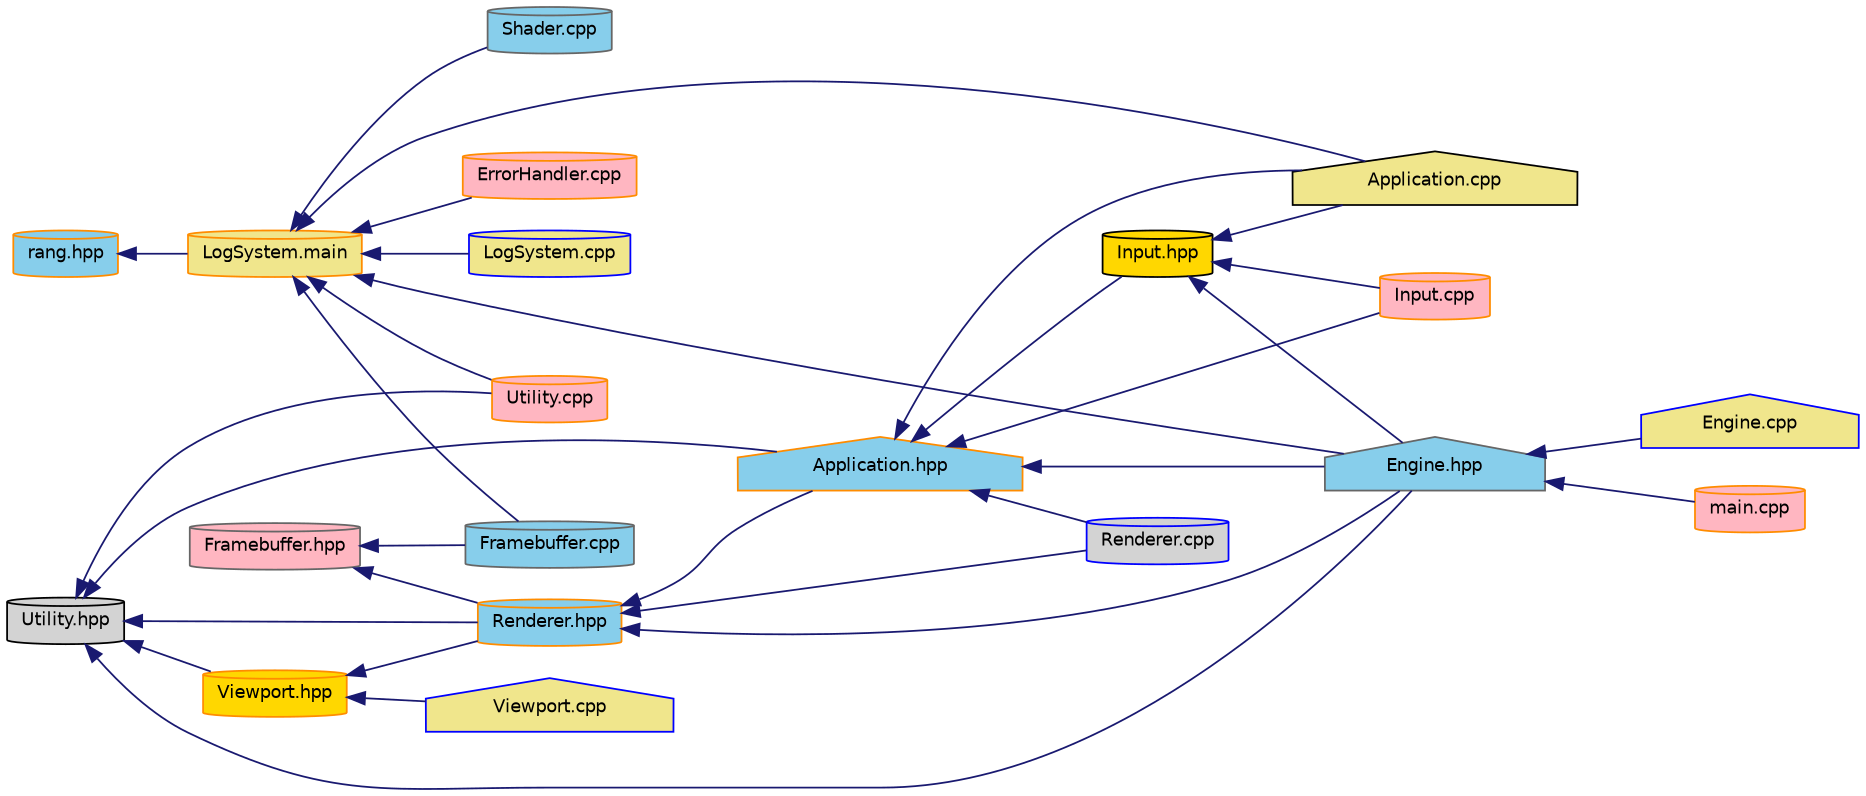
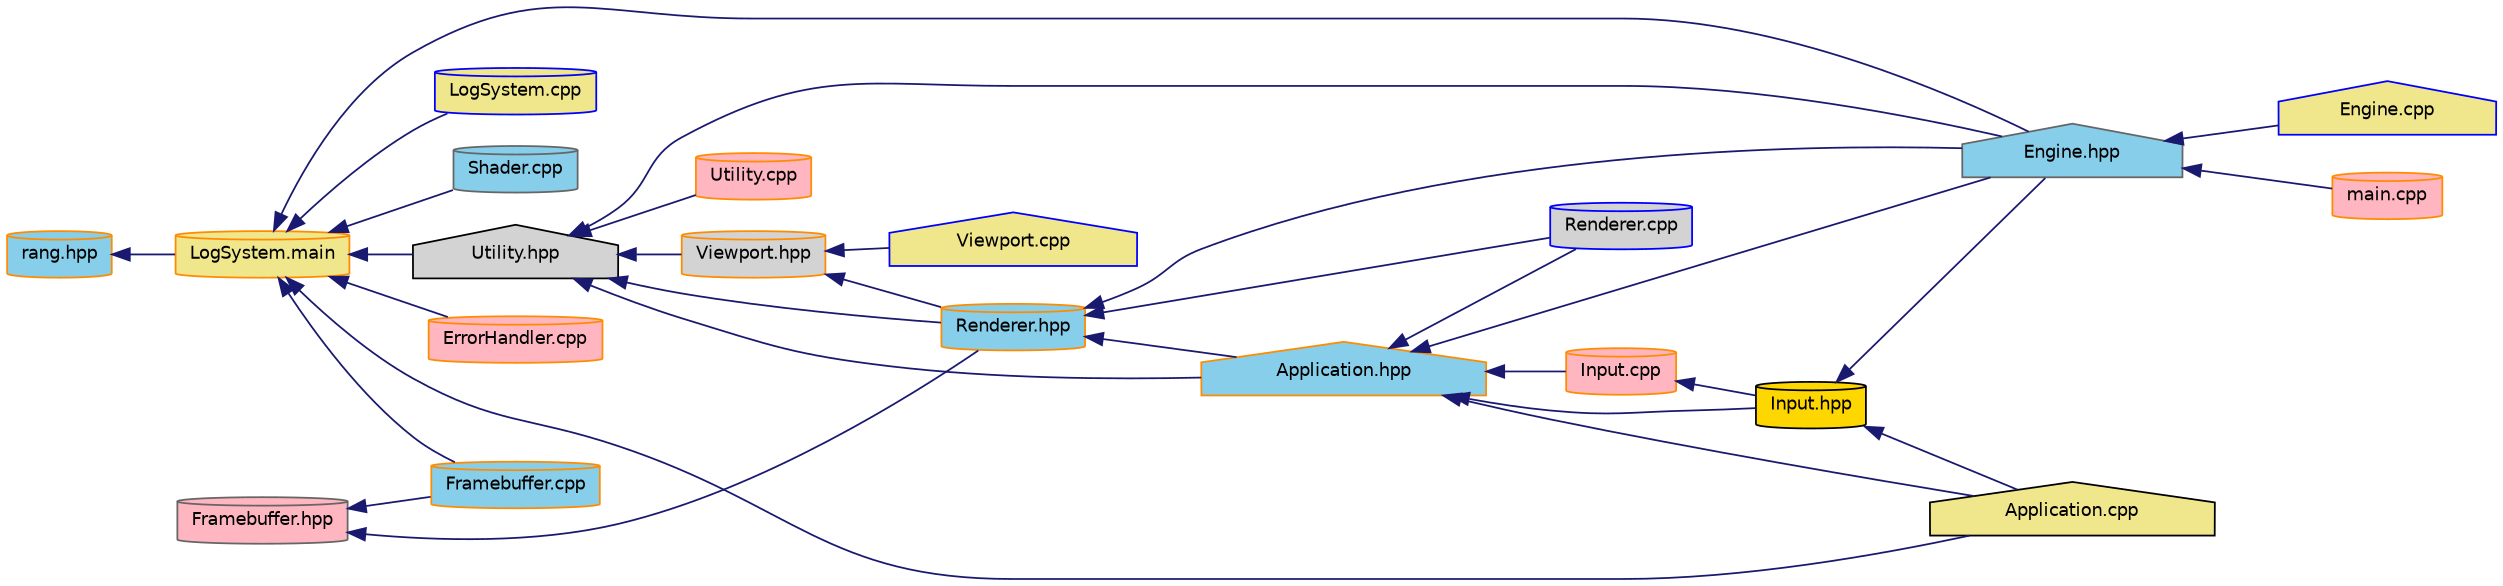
(1305, 276) -> (1725, 390)
(404, 340) -> (390, 254)
(550, 545) -> (516, 485)
(66, 621) -> (516, 254)
(275, 694) -> (754, 254)
